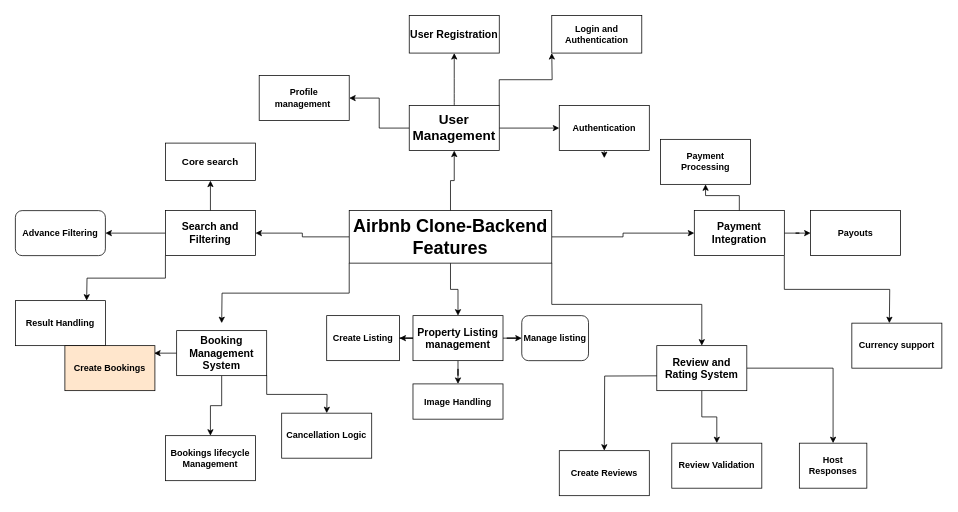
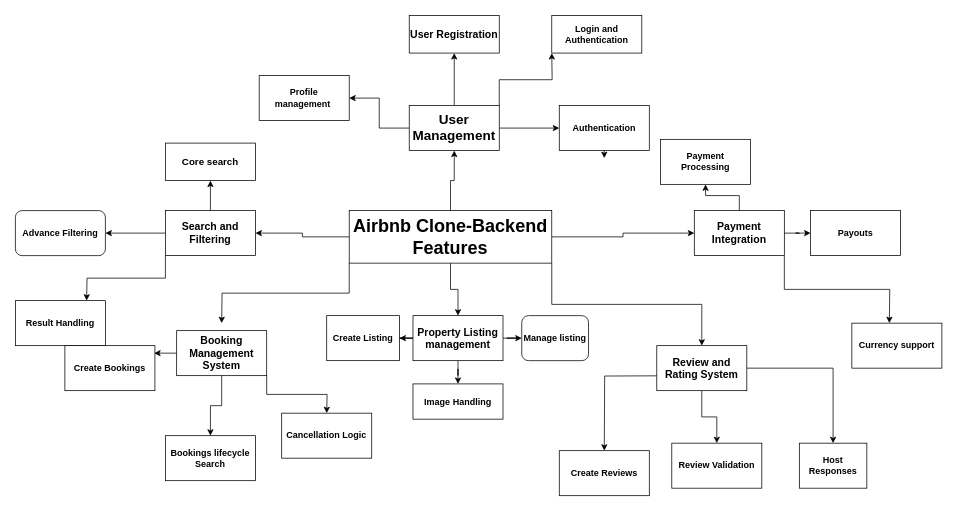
(110, 368) -> (110, 368)
(210, 458) -> (210, 458)
